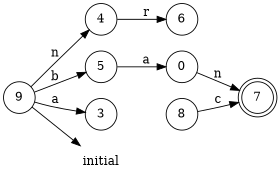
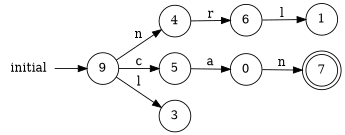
none -> (322, 19)
(55, 77) -> (139, 62)
(55, 100) -> (139, 82)
(182, 114) -> none
(53, 124) -> (66, 69)
